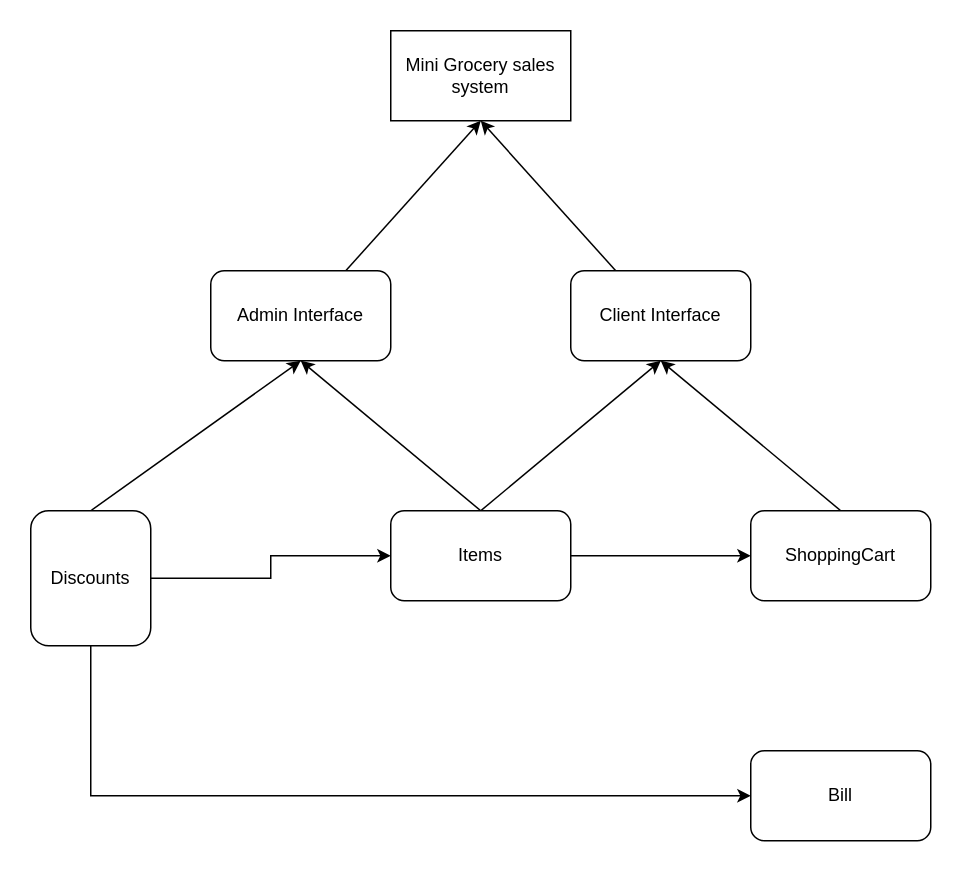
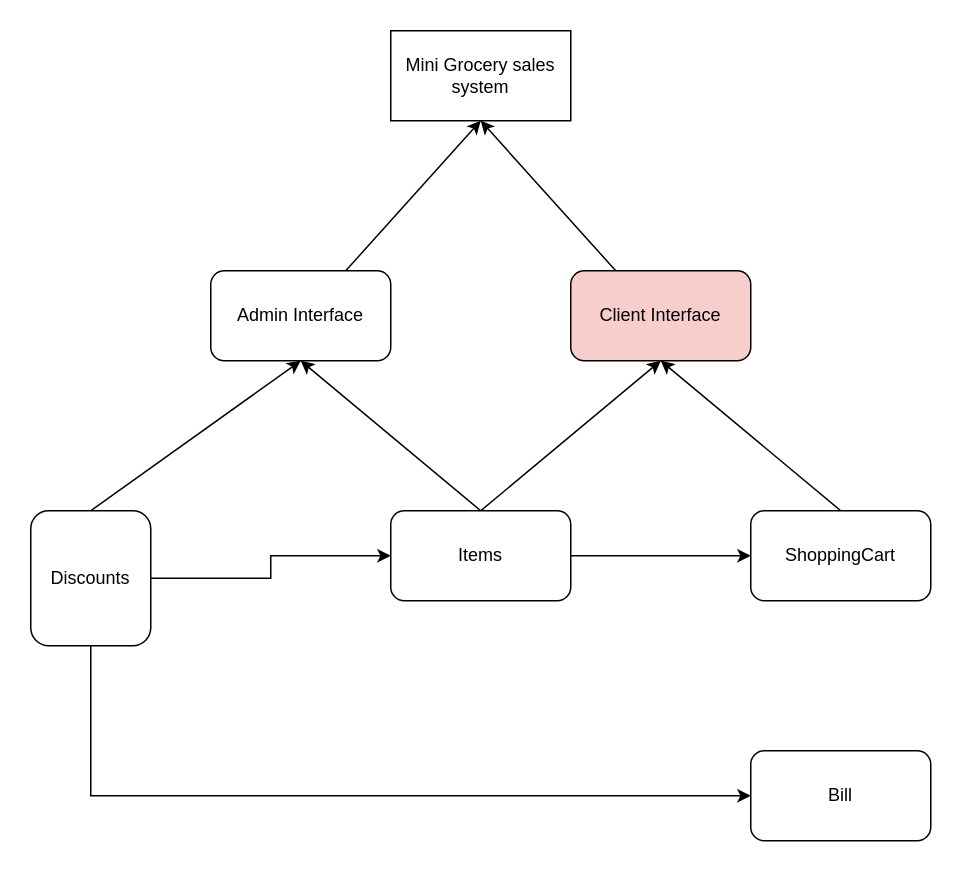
(661, 316) -> (661, 316)
